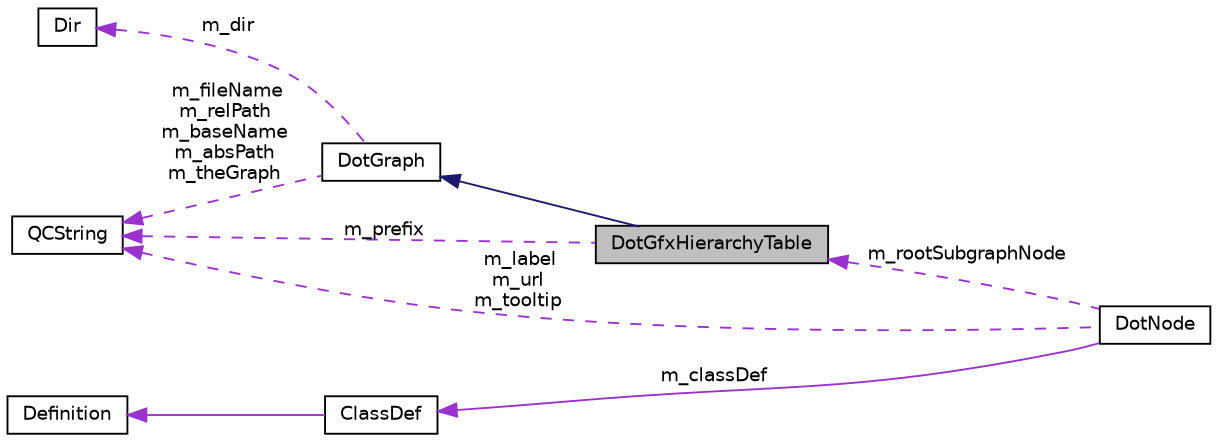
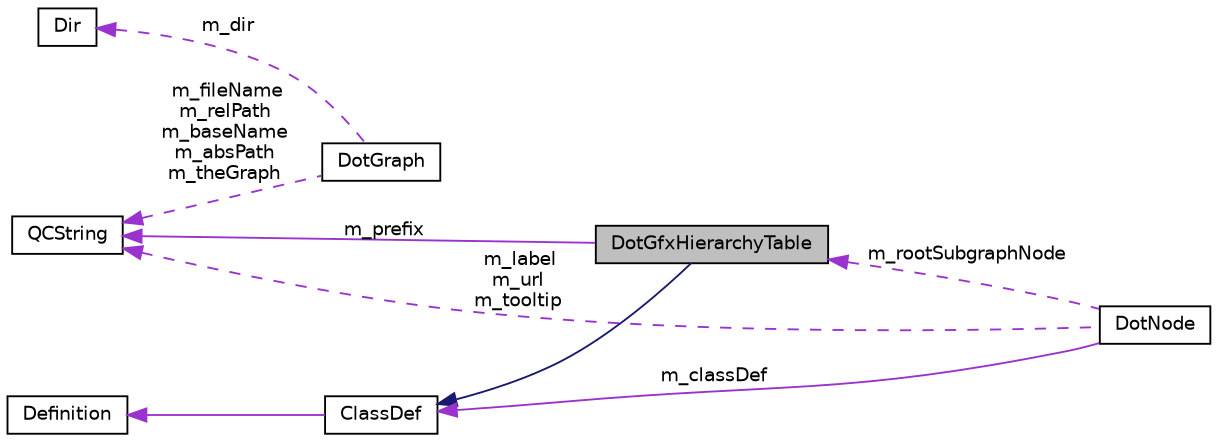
(549, 204) -> (584, 348)
(368, 240) -> (368, 240)
